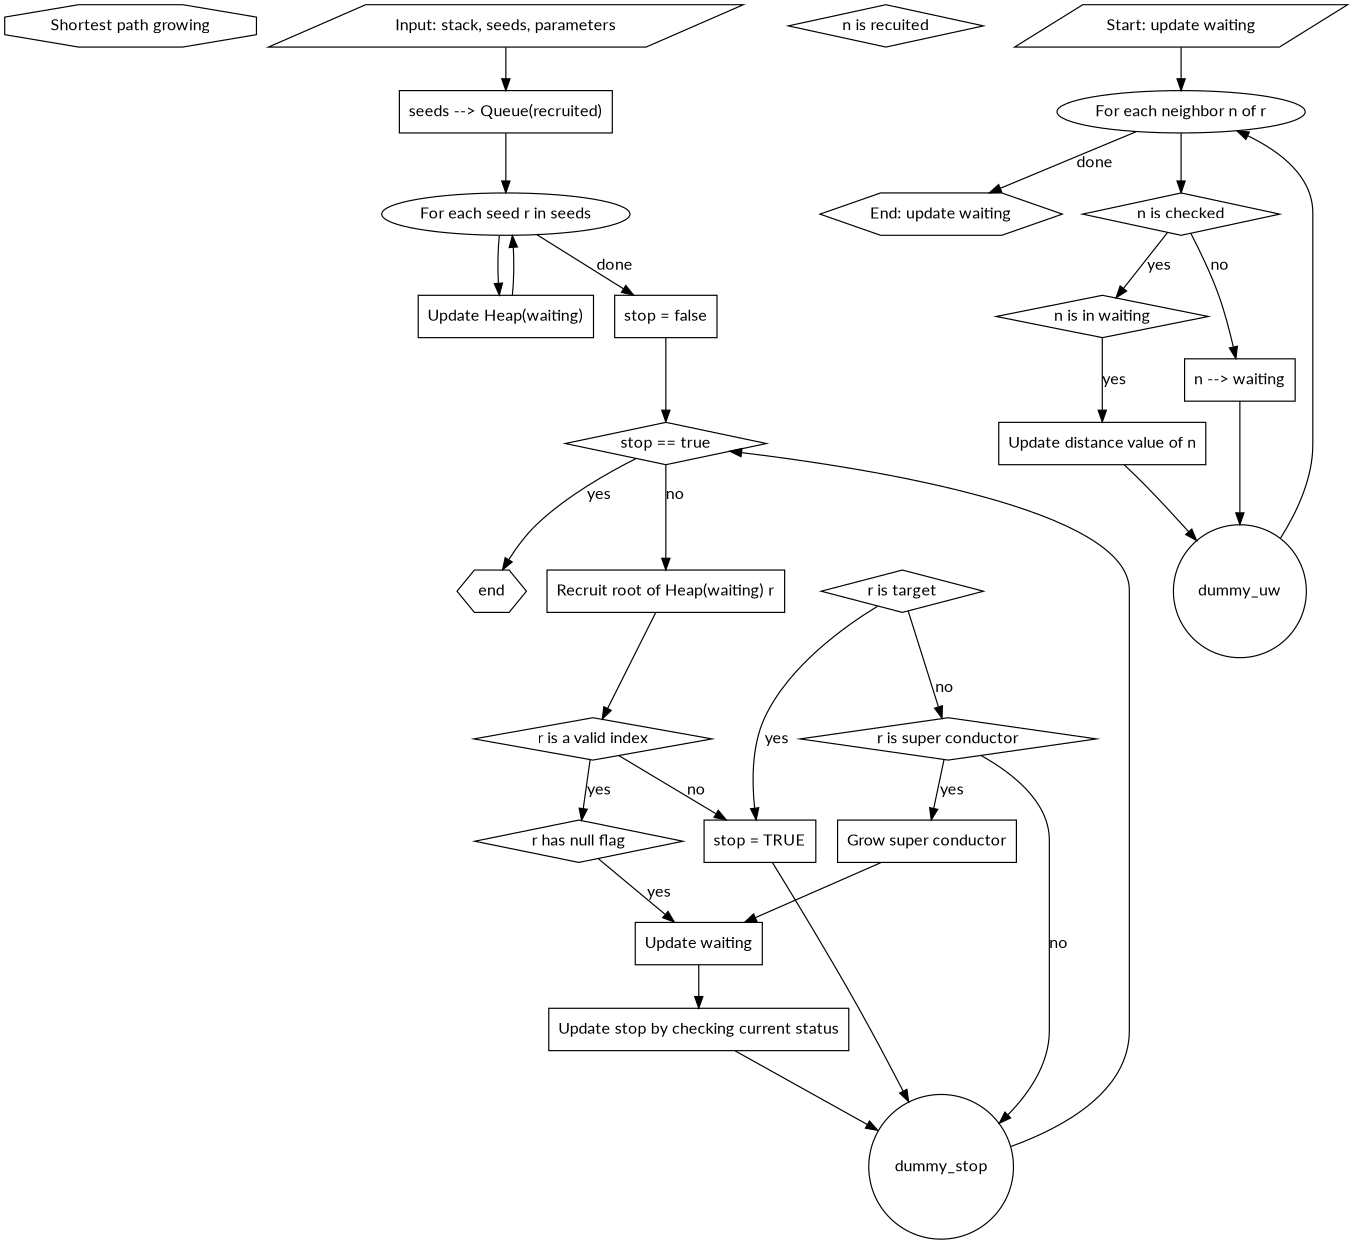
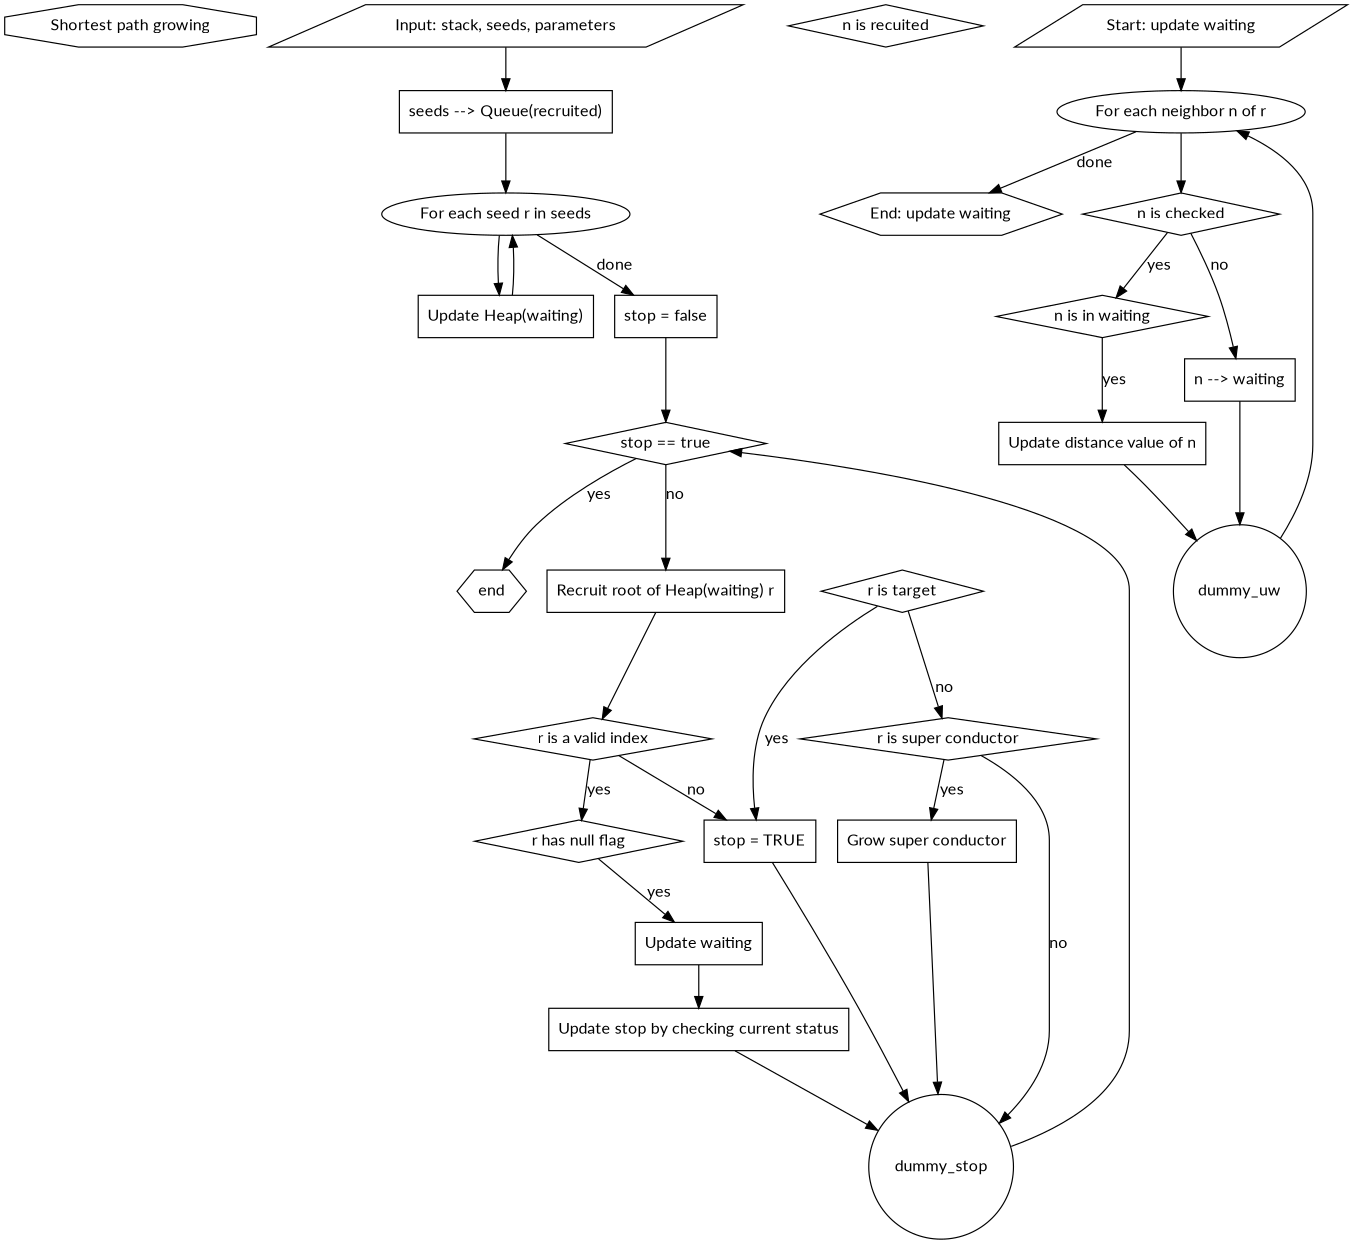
(818, 890) -> (933, 972)
